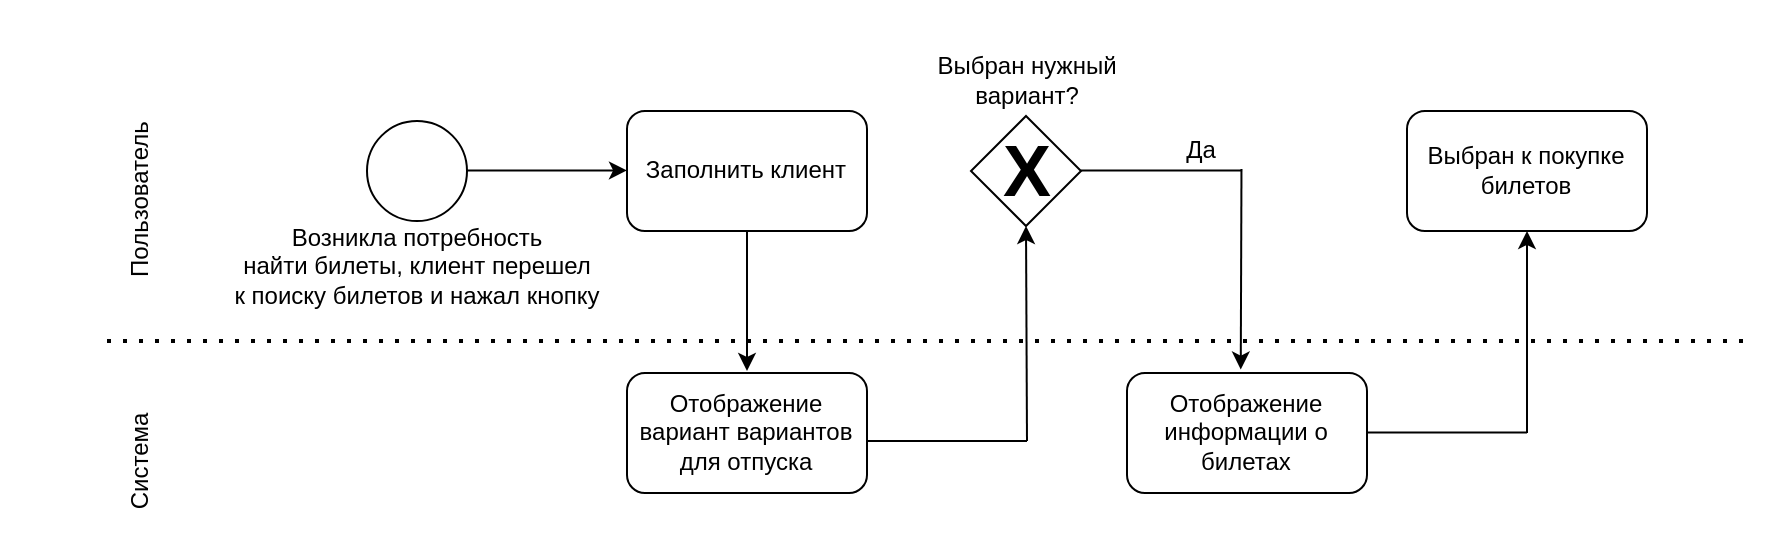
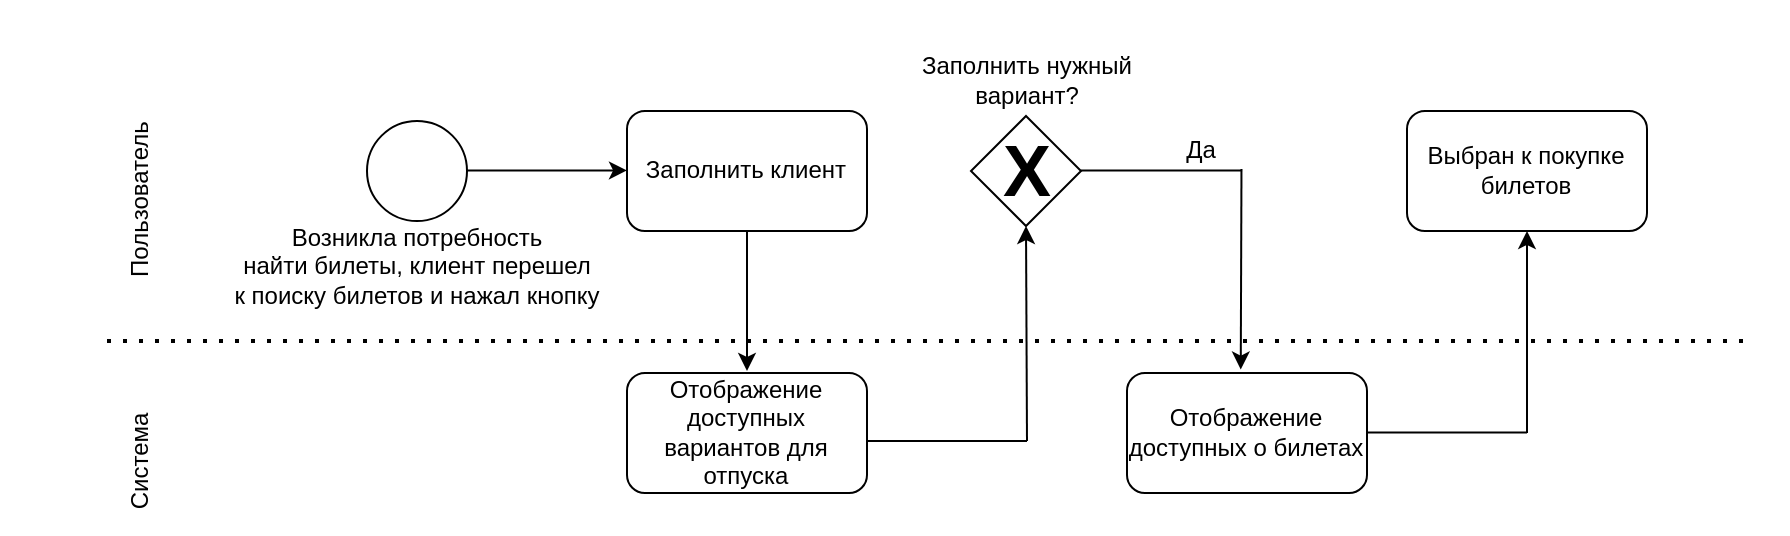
(1028, 81) -> (1028, 81)
(747, 433) -> (747, 433)
(1247, 433) -> (1247, 433)
